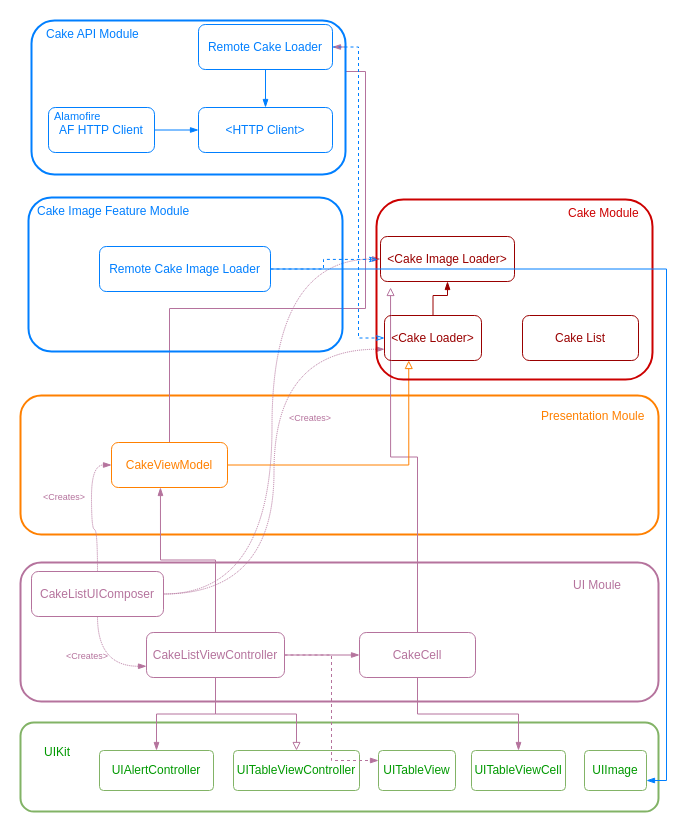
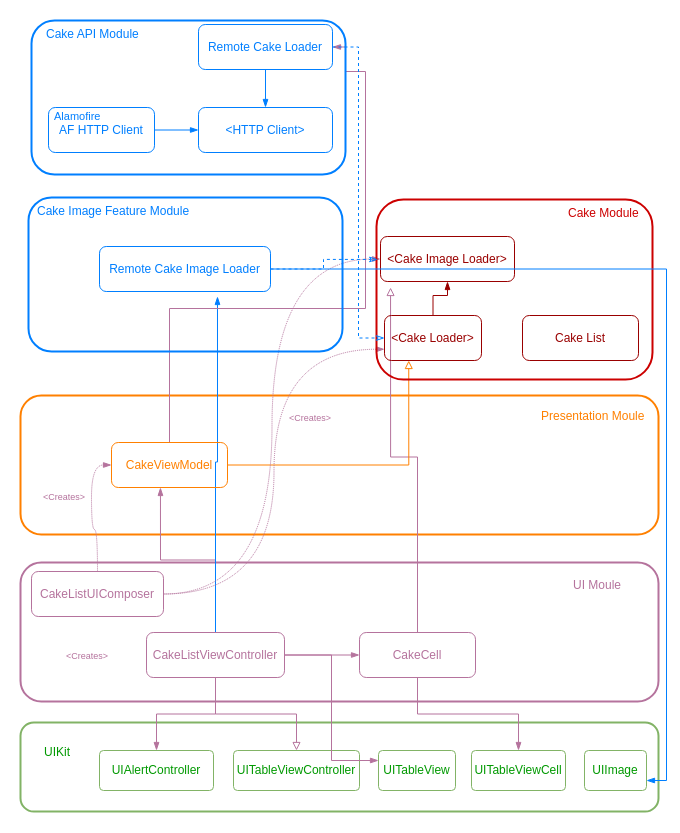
none -> (217, 433)
(99, 631) -> none
(332, 727) -> (332, 727)
